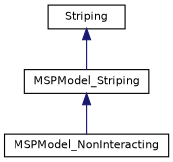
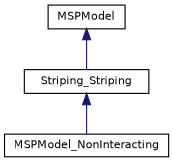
(87, 17) -> (87, 17)
(87, 82) -> (87, 82)
